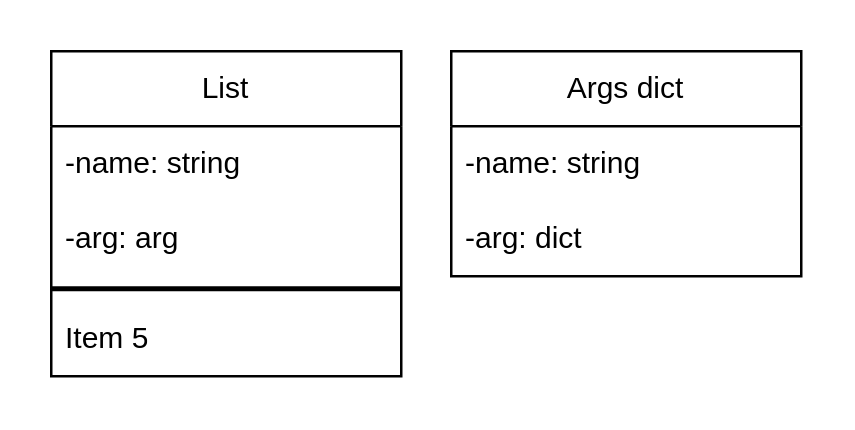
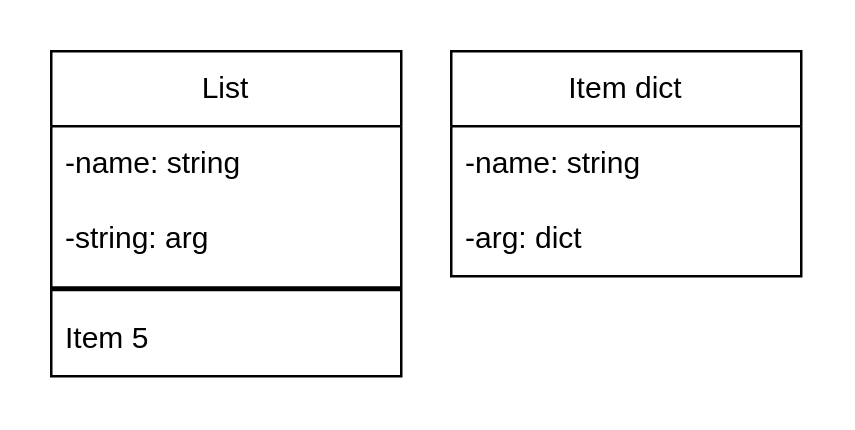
(626, 89) -> (626, 89)
(134, 239) -> (155, 239)
